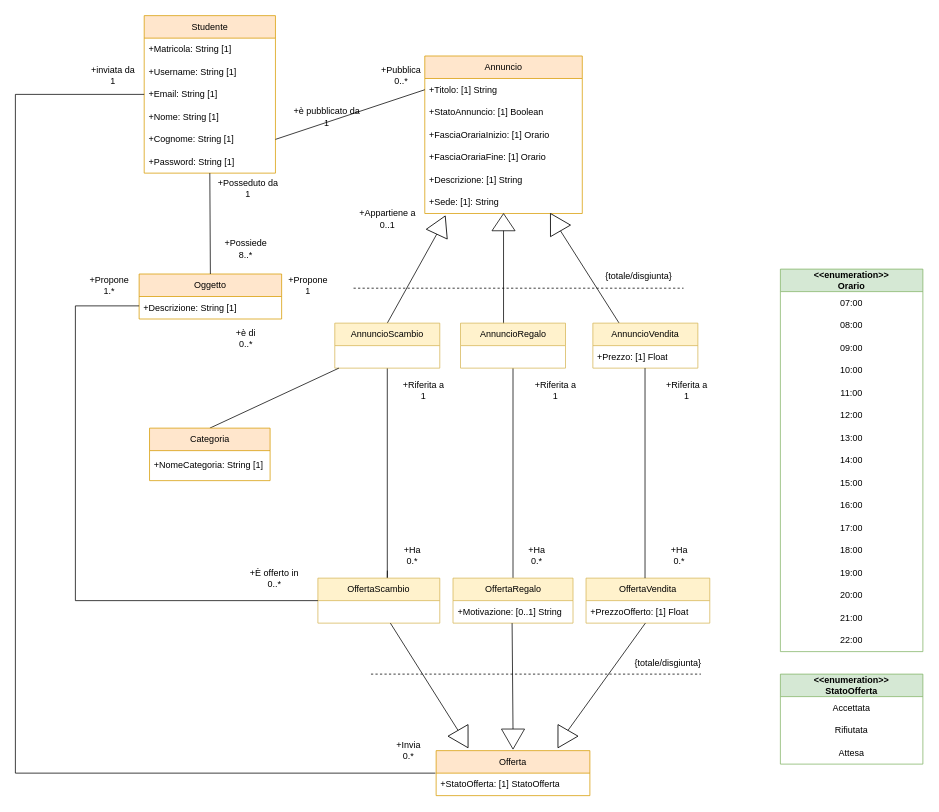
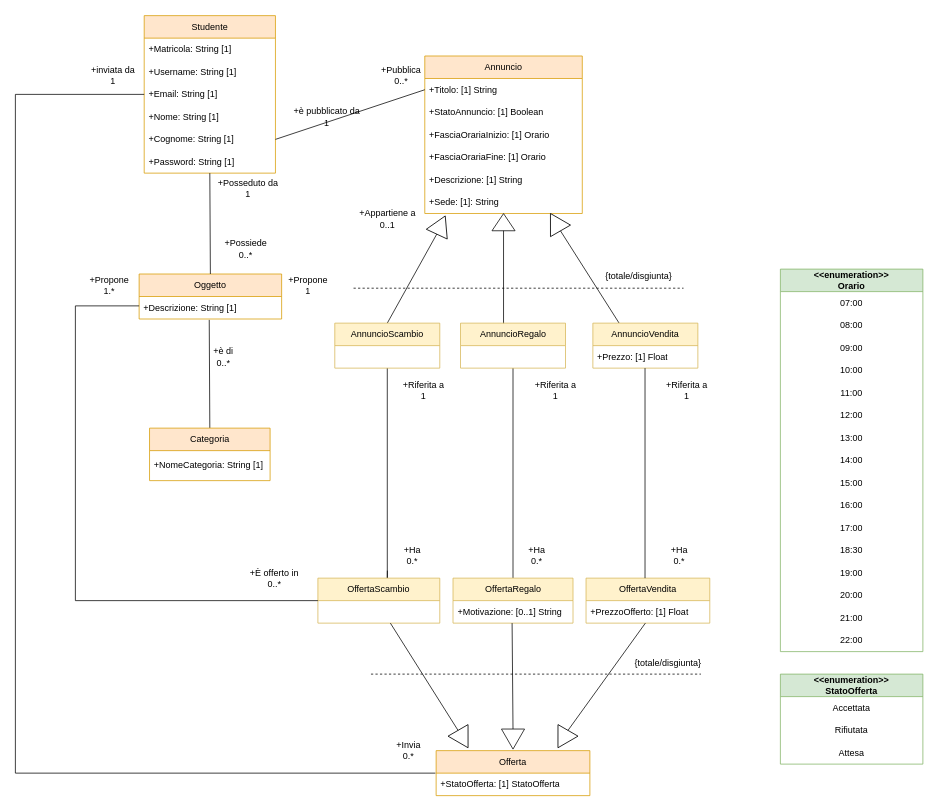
(246, 249) -> (246, 249)
(245, 338) -> (223, 357)
(273, 398) -> (210, 374)
(852, 550) -> (852, 550)
